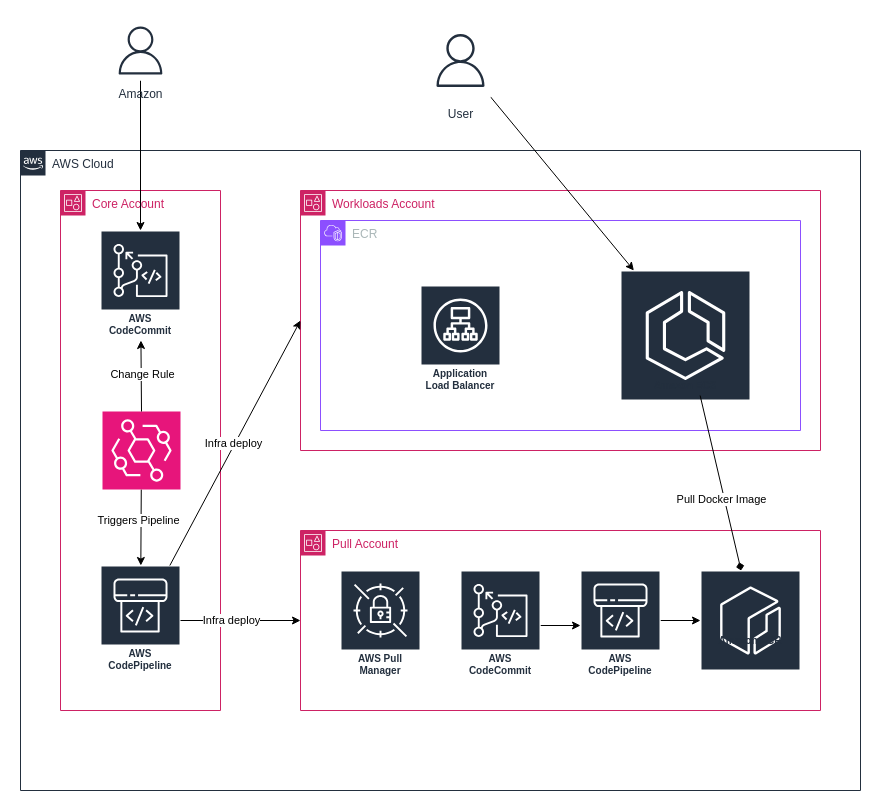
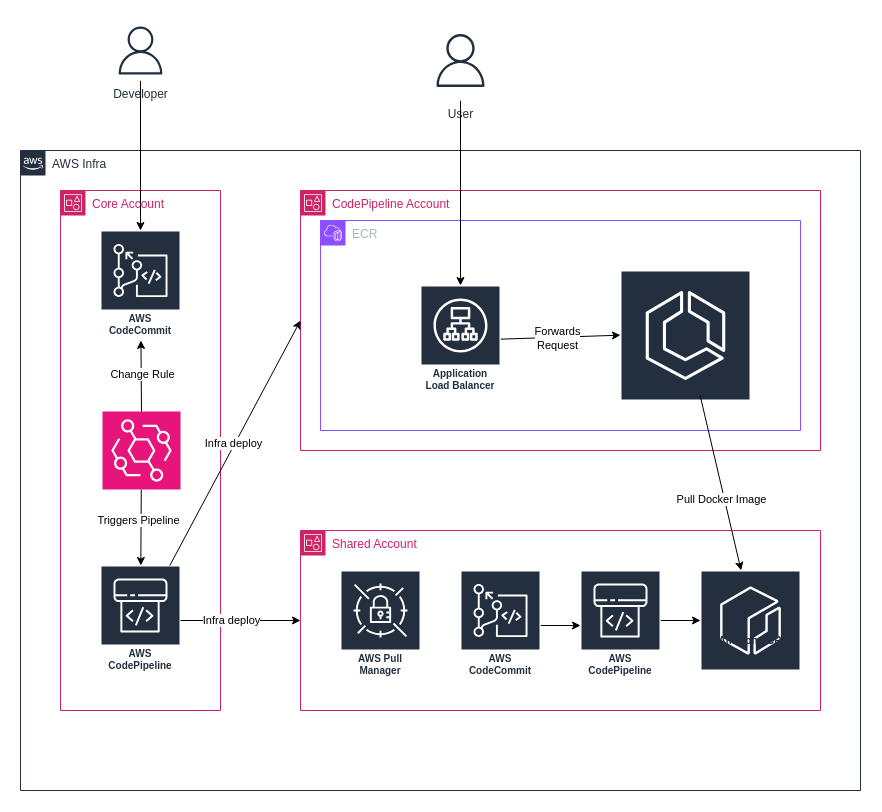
(141, 95) -> (141, 95)
(80, 165) -> (81, 165)
(560, 181) -> (461, 188)
(387, 205) -> (393, 205)
none -> (596, 336)
(368, 545) -> (378, 545)
(739, 561) -> (739, 562)
